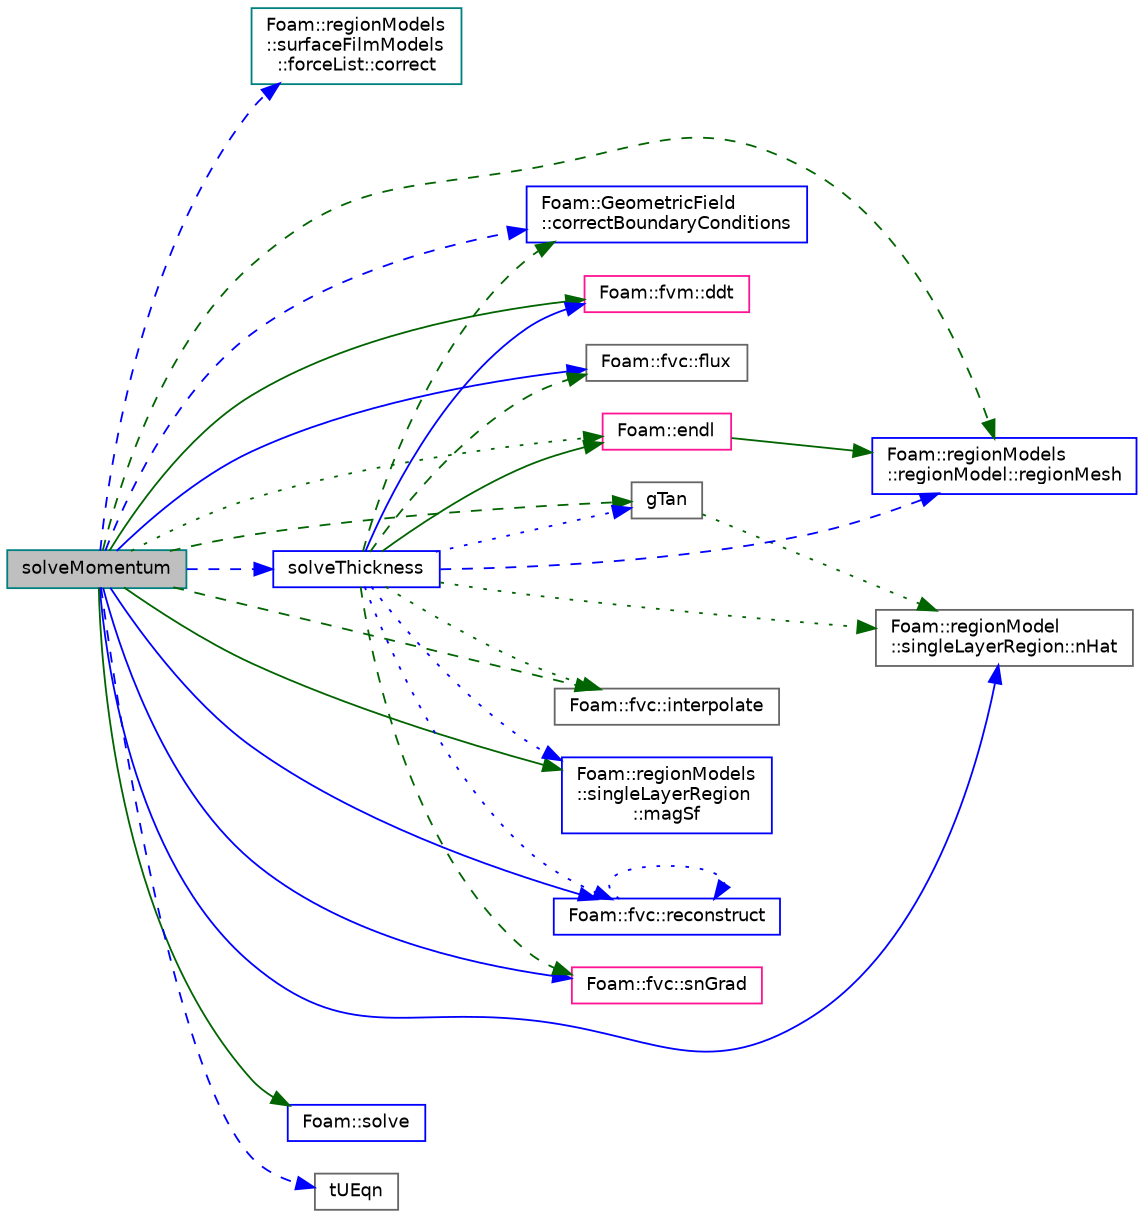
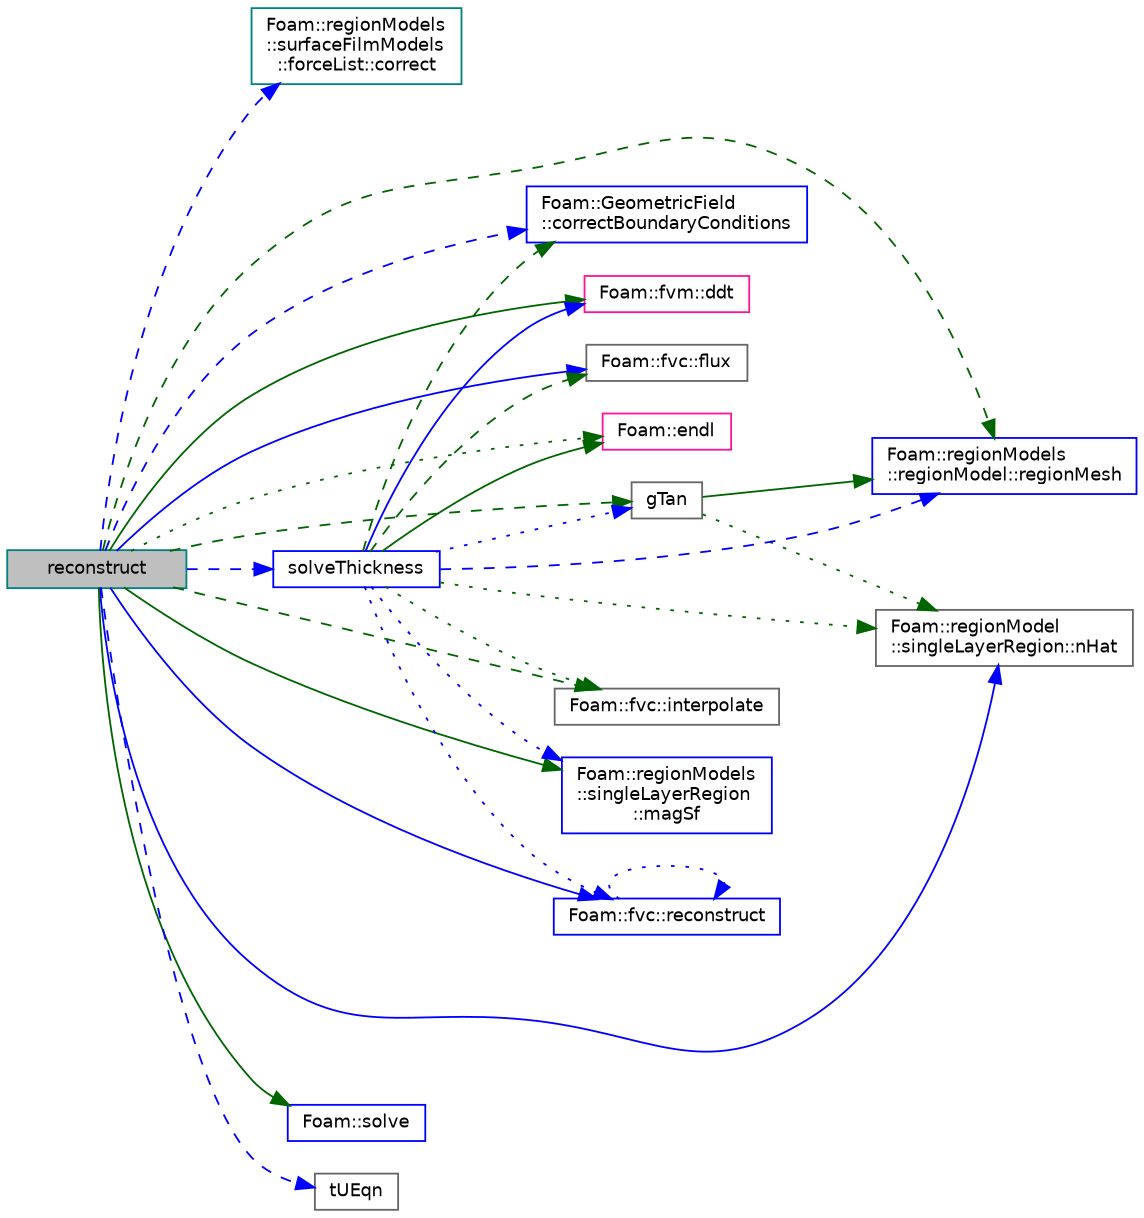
(792, 444) -> (778, 489)
(97, 569) -> (97, 569)
(667, 985) -> none
